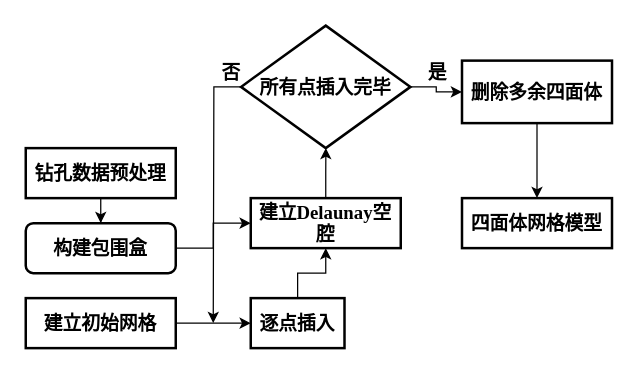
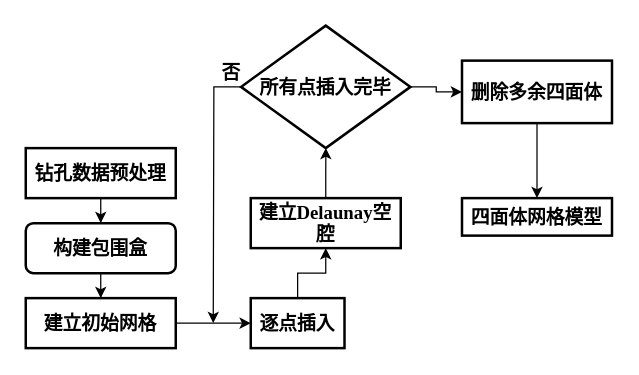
(436, 72) -> none
(537, 223) -> (537, 217)
(193, 248) -> (101, 290)
